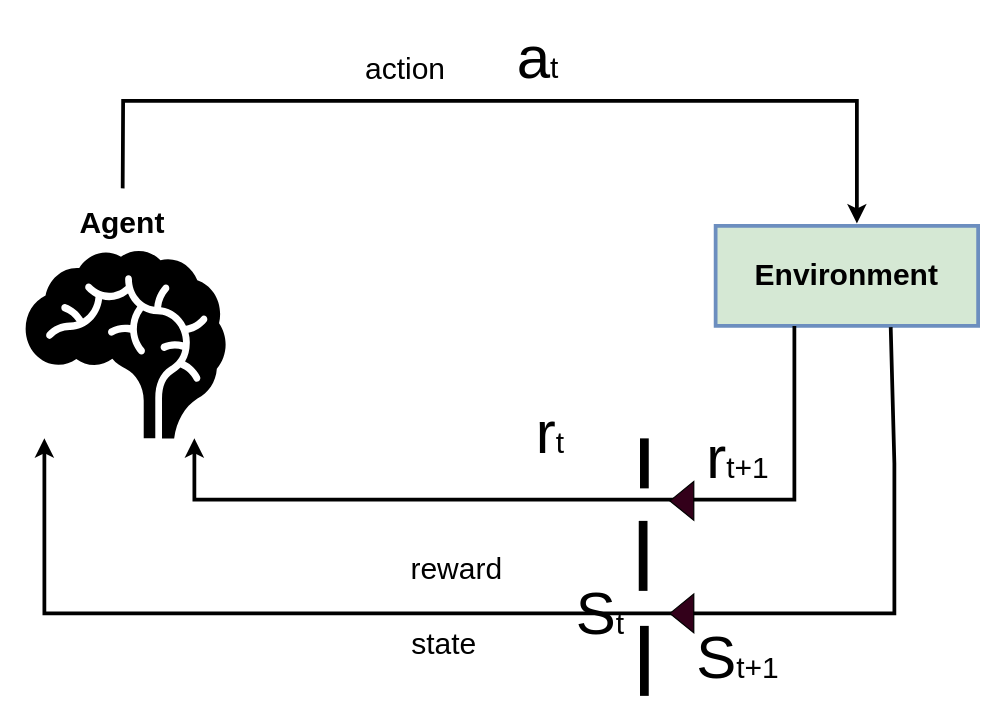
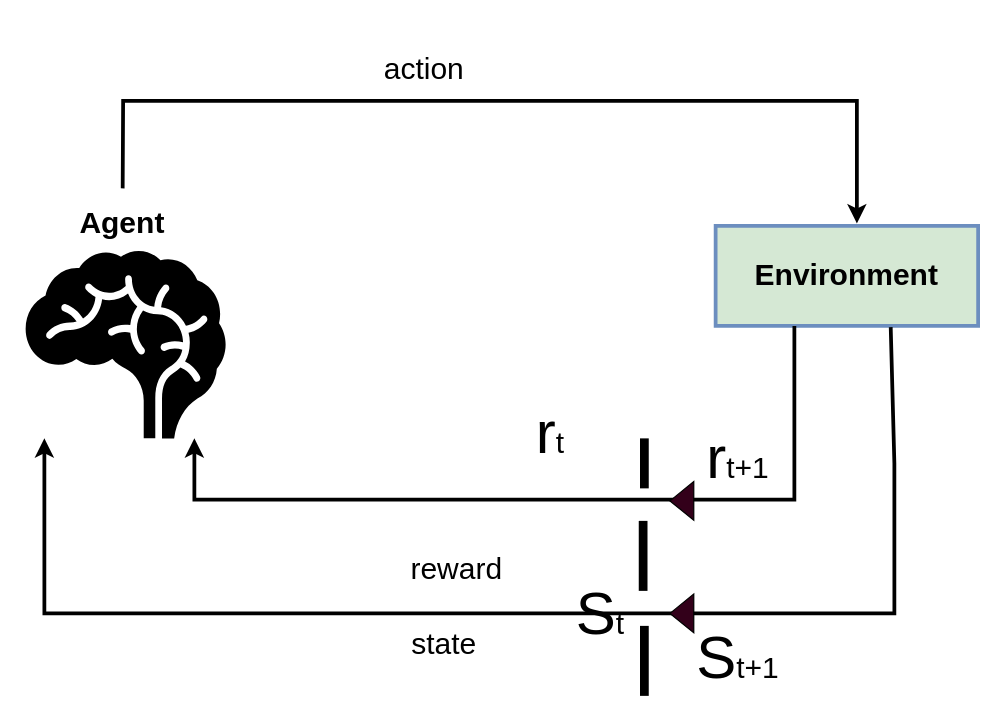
(538, 57) -> none
(406, 69) -> (424, 69)
